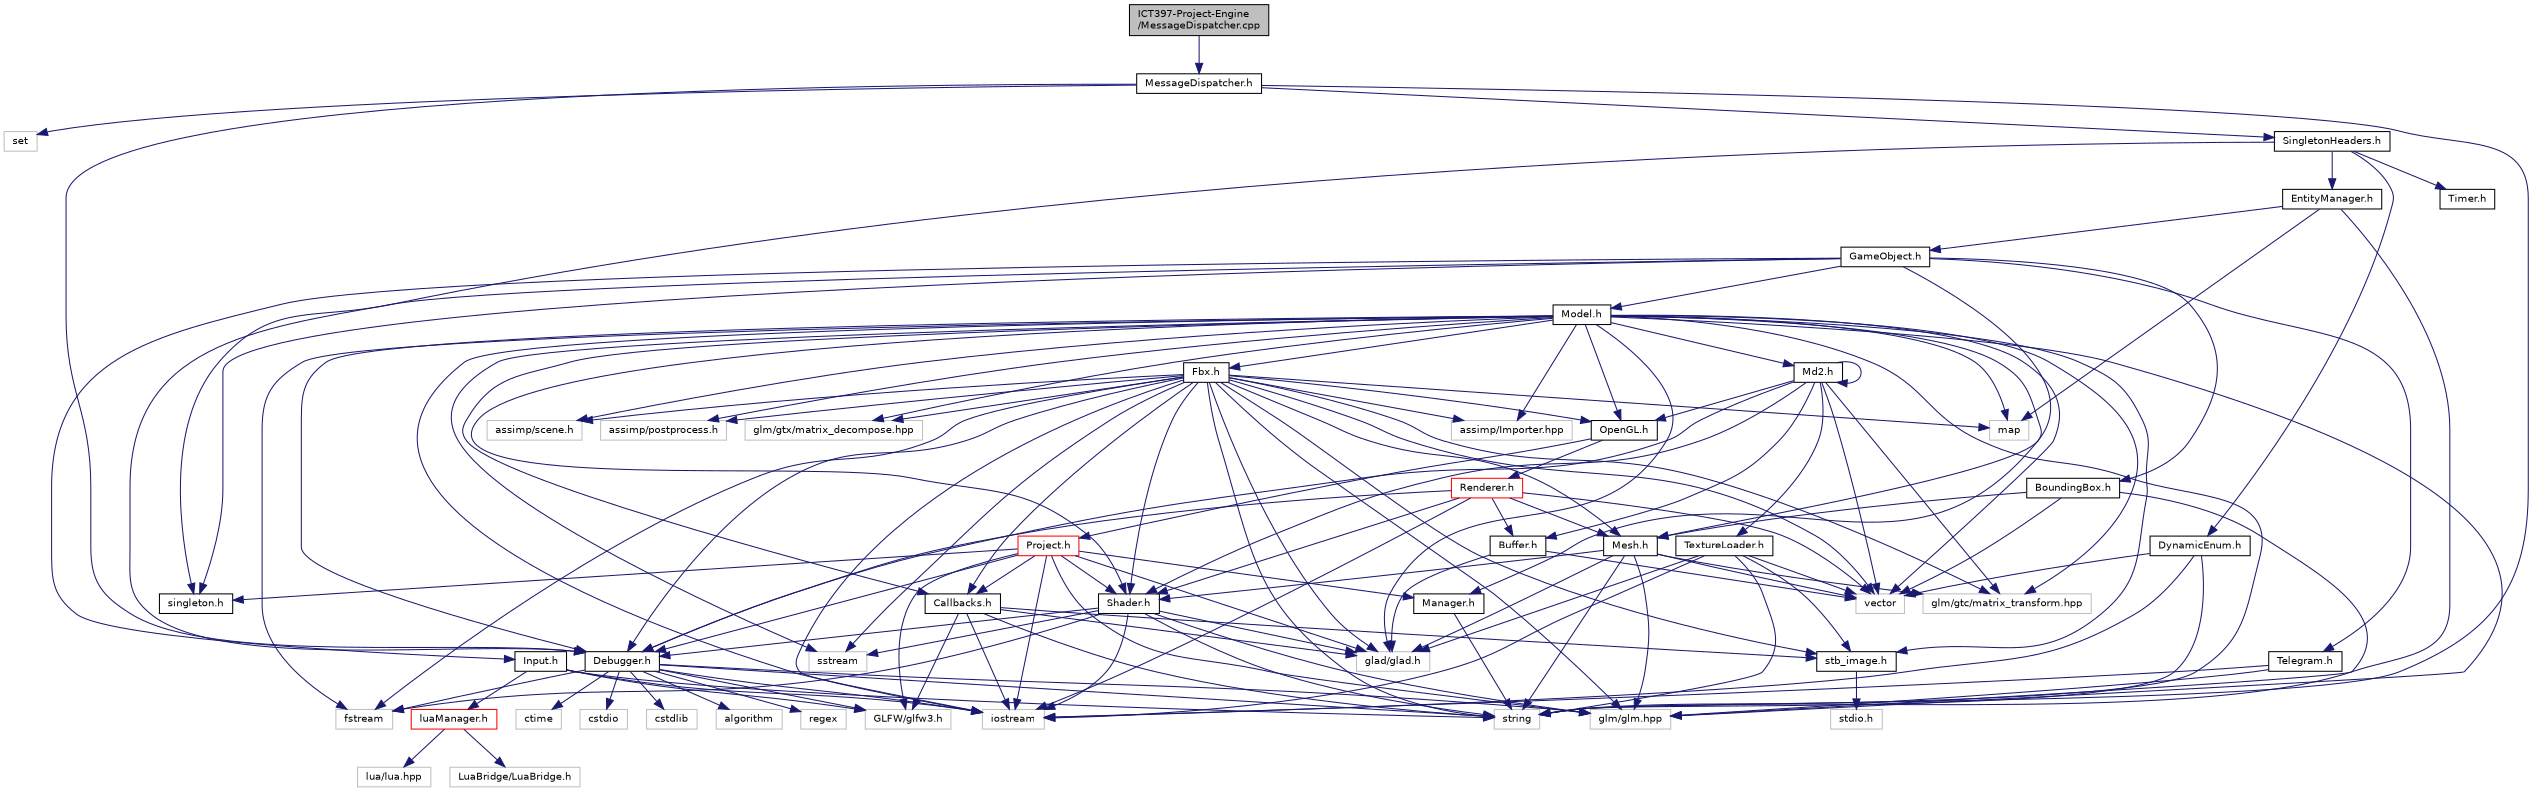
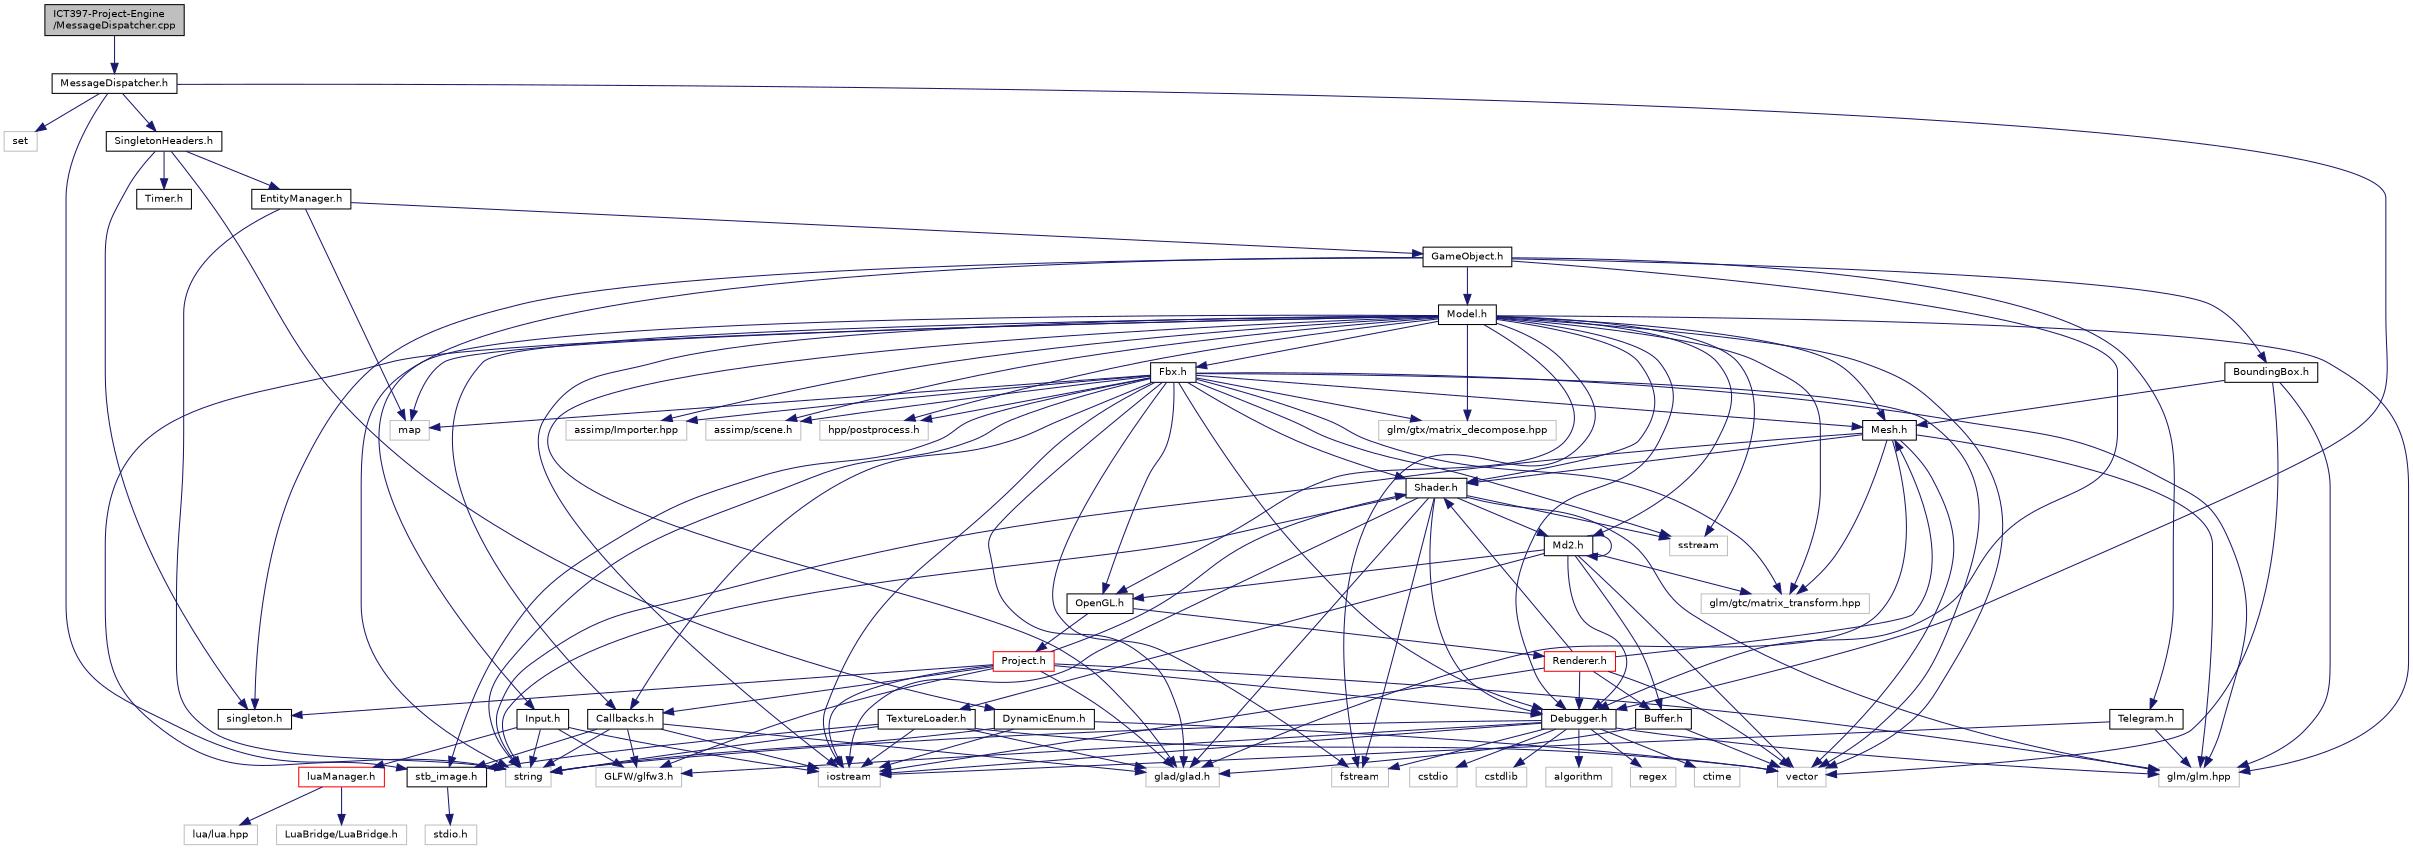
(664, 430) -> (874, 430)
(1445, 477) -> (1498, 515)
(1449, 604) -> none
